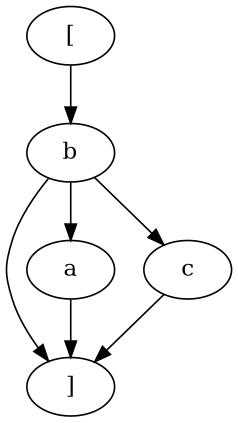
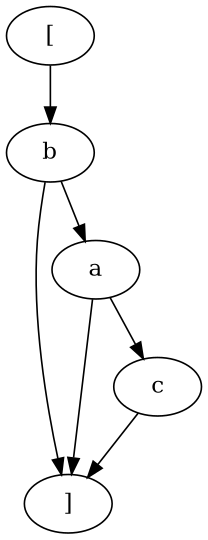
(123, 205) -> (123, 321)
